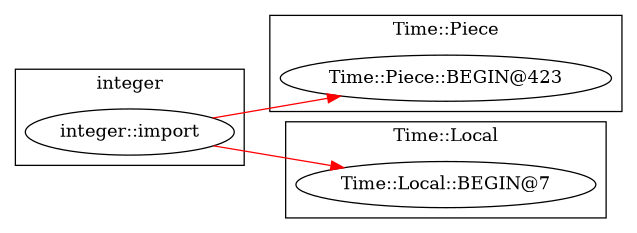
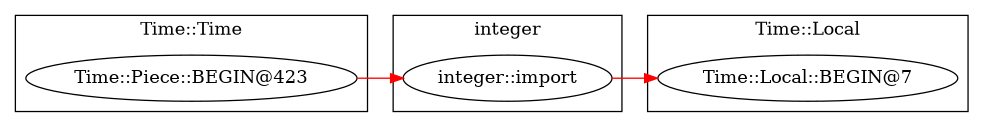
(446, 30) -> (191, 30)
(261, 110) -> (375, 78)
